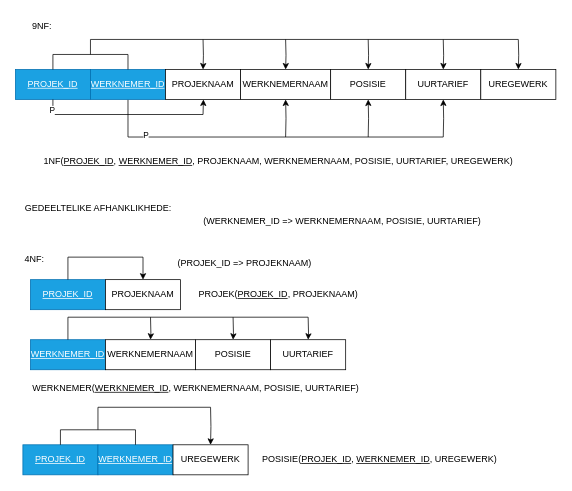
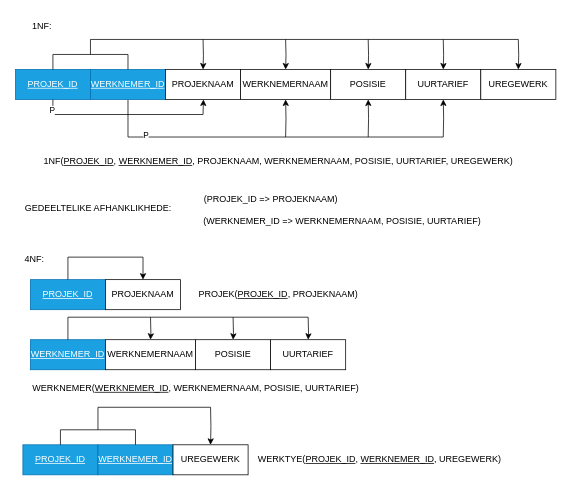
(42, 27) -> (42, 27)
(244, 263) -> (270, 199)
(380, 459) -> (380, 459)
